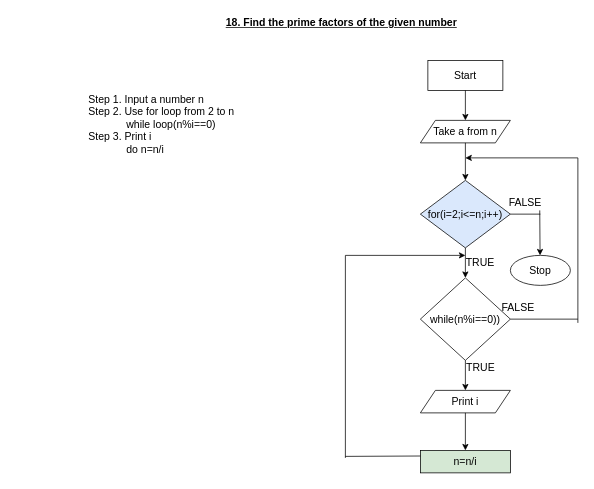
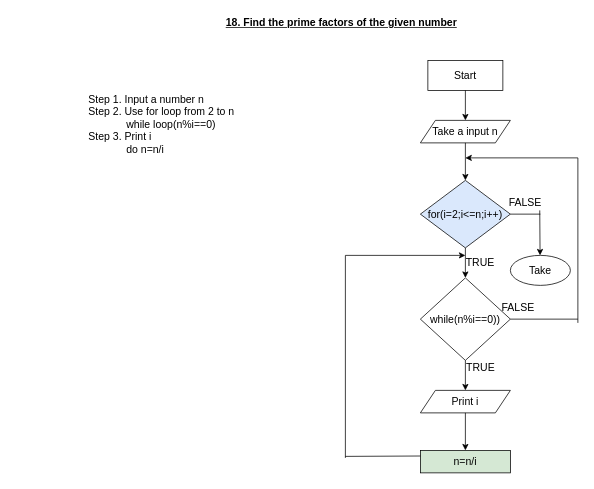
(465, 132) -> (465, 132)
(540, 270) -> (540, 270)
